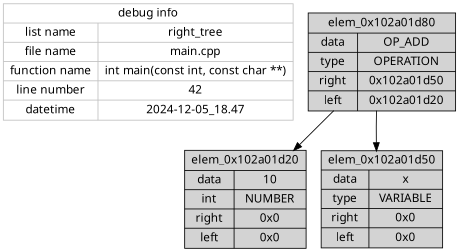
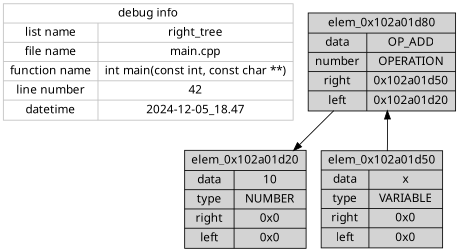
(333, 62) -> (338, 62)
(376, 127) -> (388, 135)
(209, 199) -> (209, 199)
